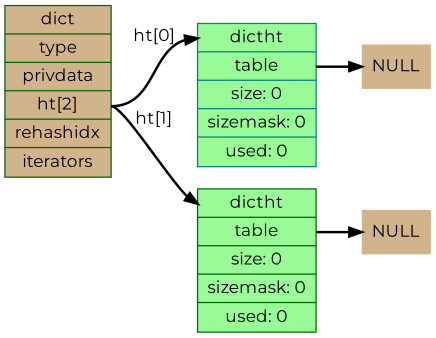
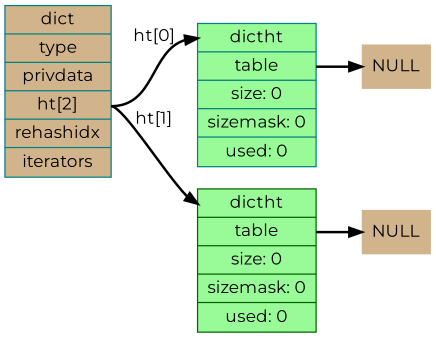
(58, 91) -> (58, 91)
